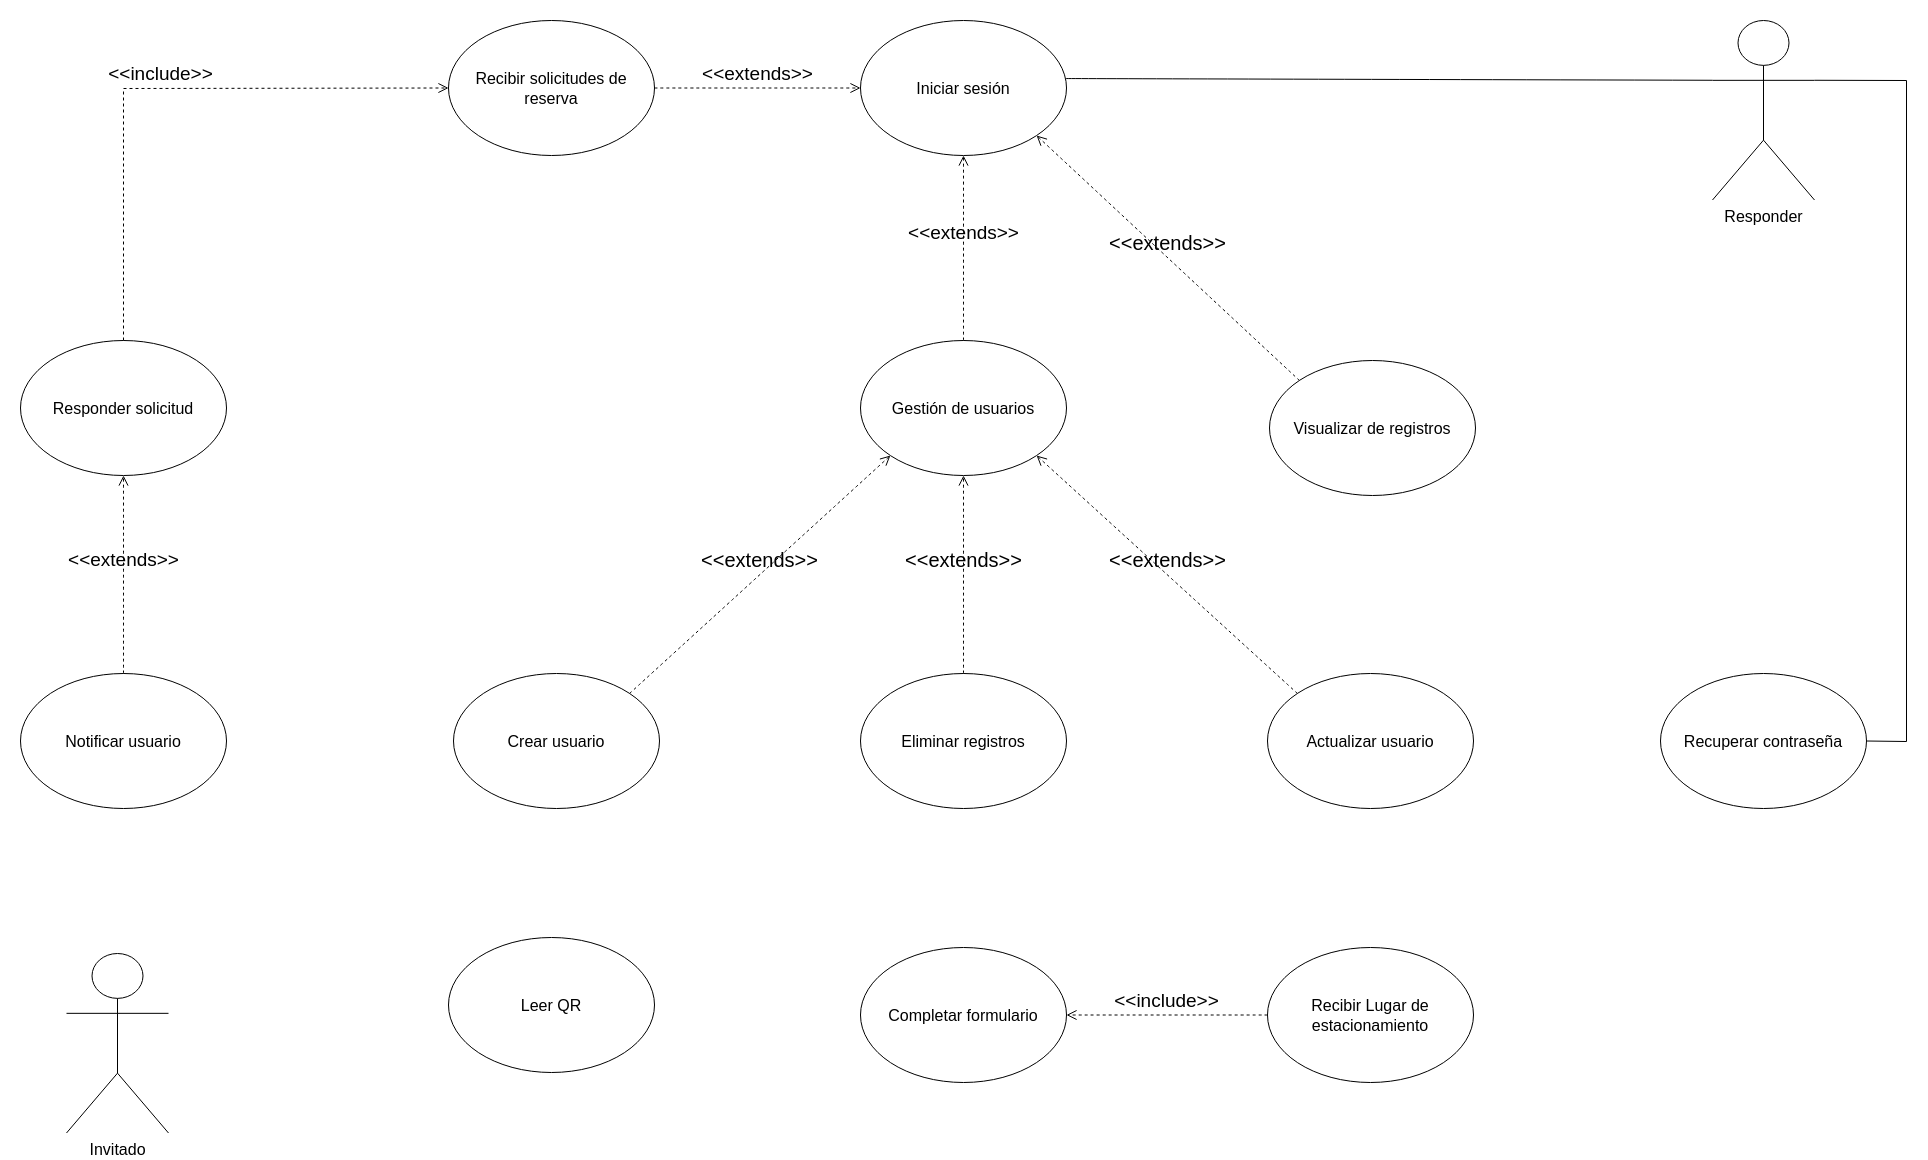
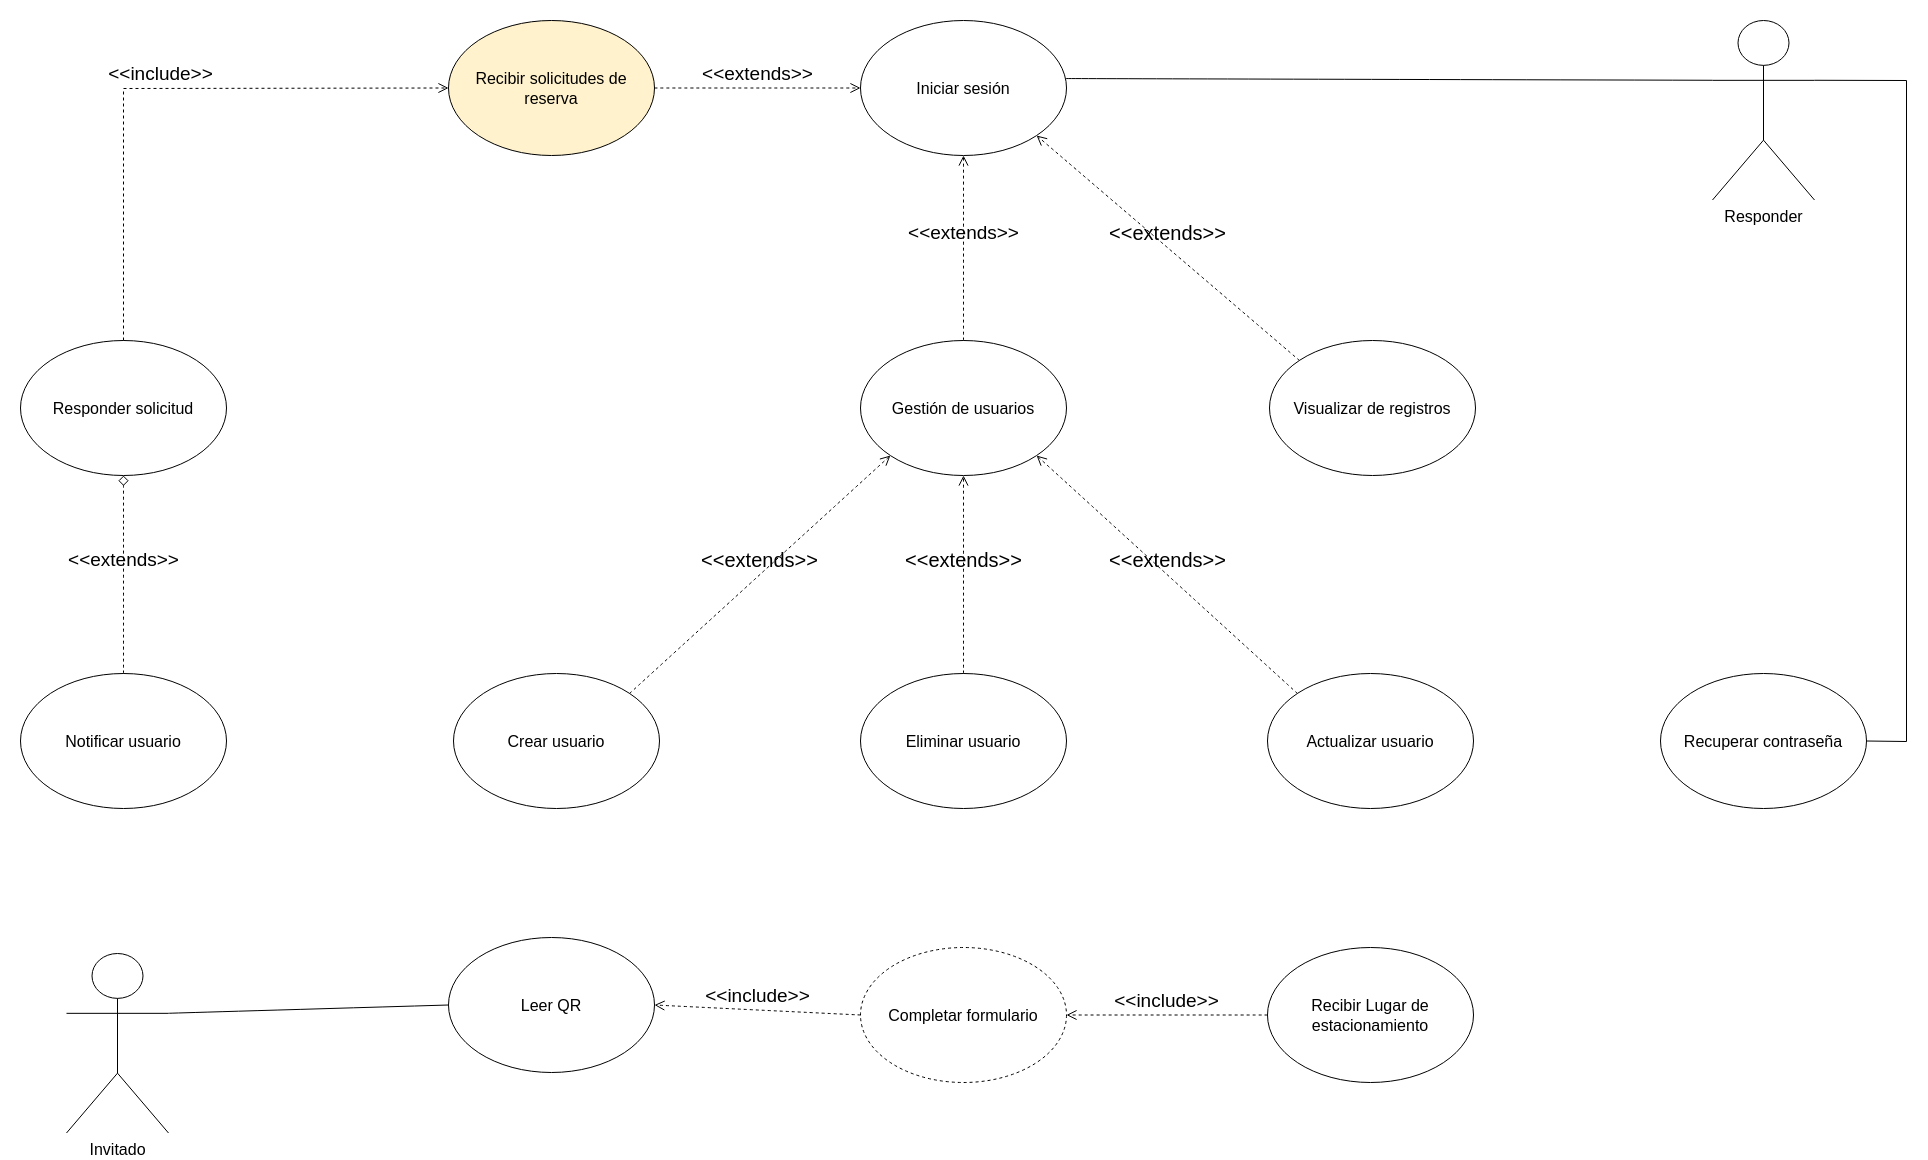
(552, 88) -> (552, 88)
(1373, 428) -> (1373, 408)
(124, 482) -> (124, 486)
(964, 742) -> (964, 742)
none -> (310, 1009)
none -> (760, 1010)
(964, 1015) -> (964, 1015)
